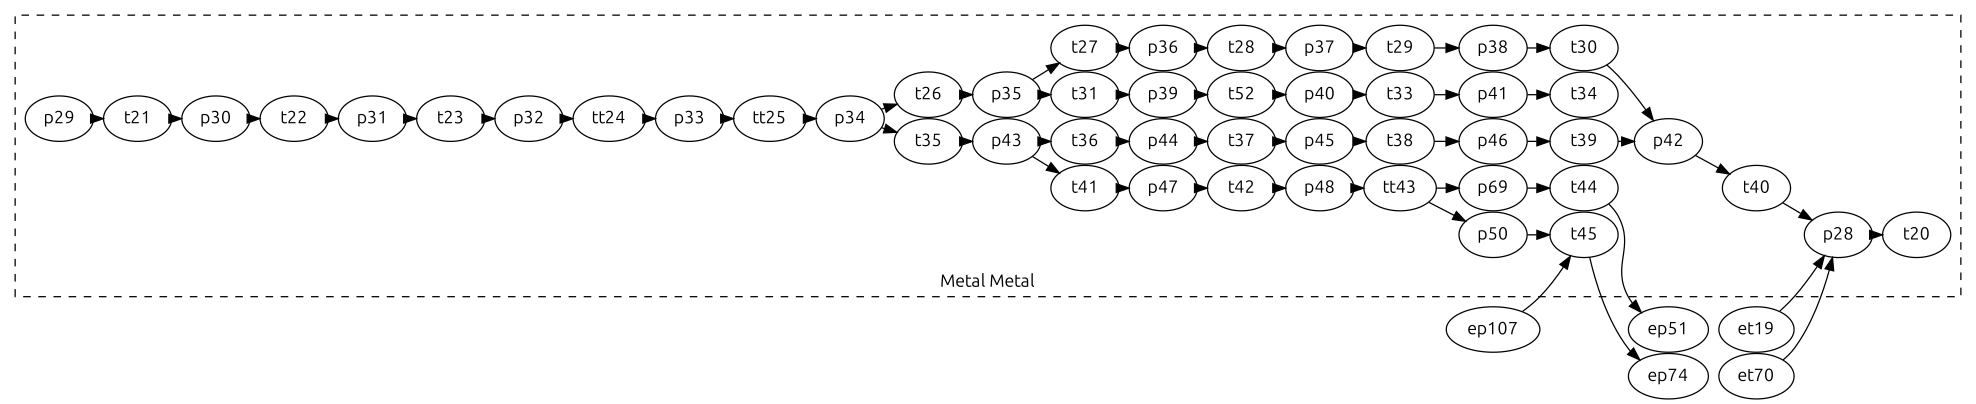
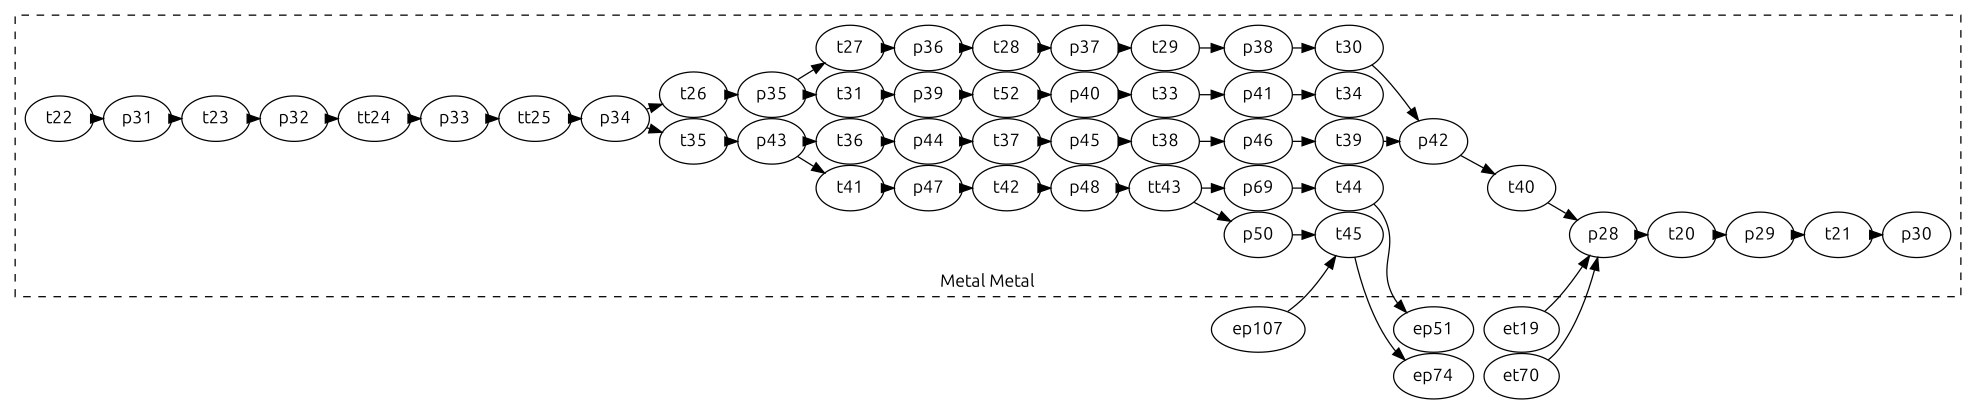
(250, 119) -> none
none -> (1716, 235)
